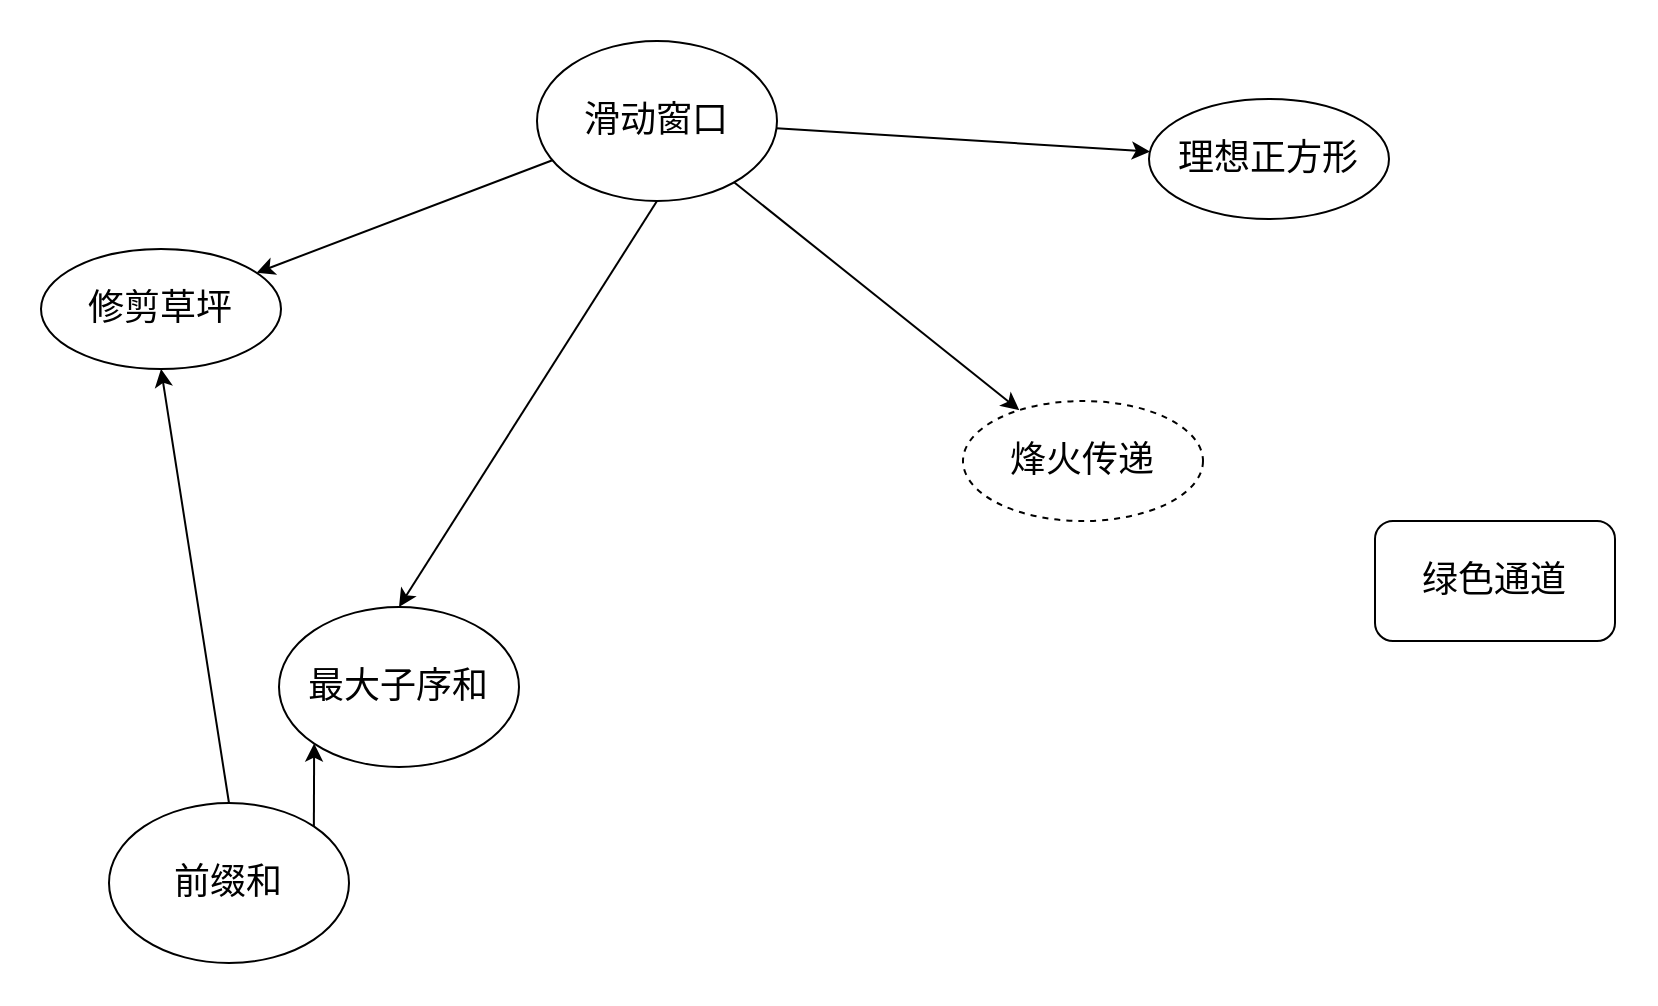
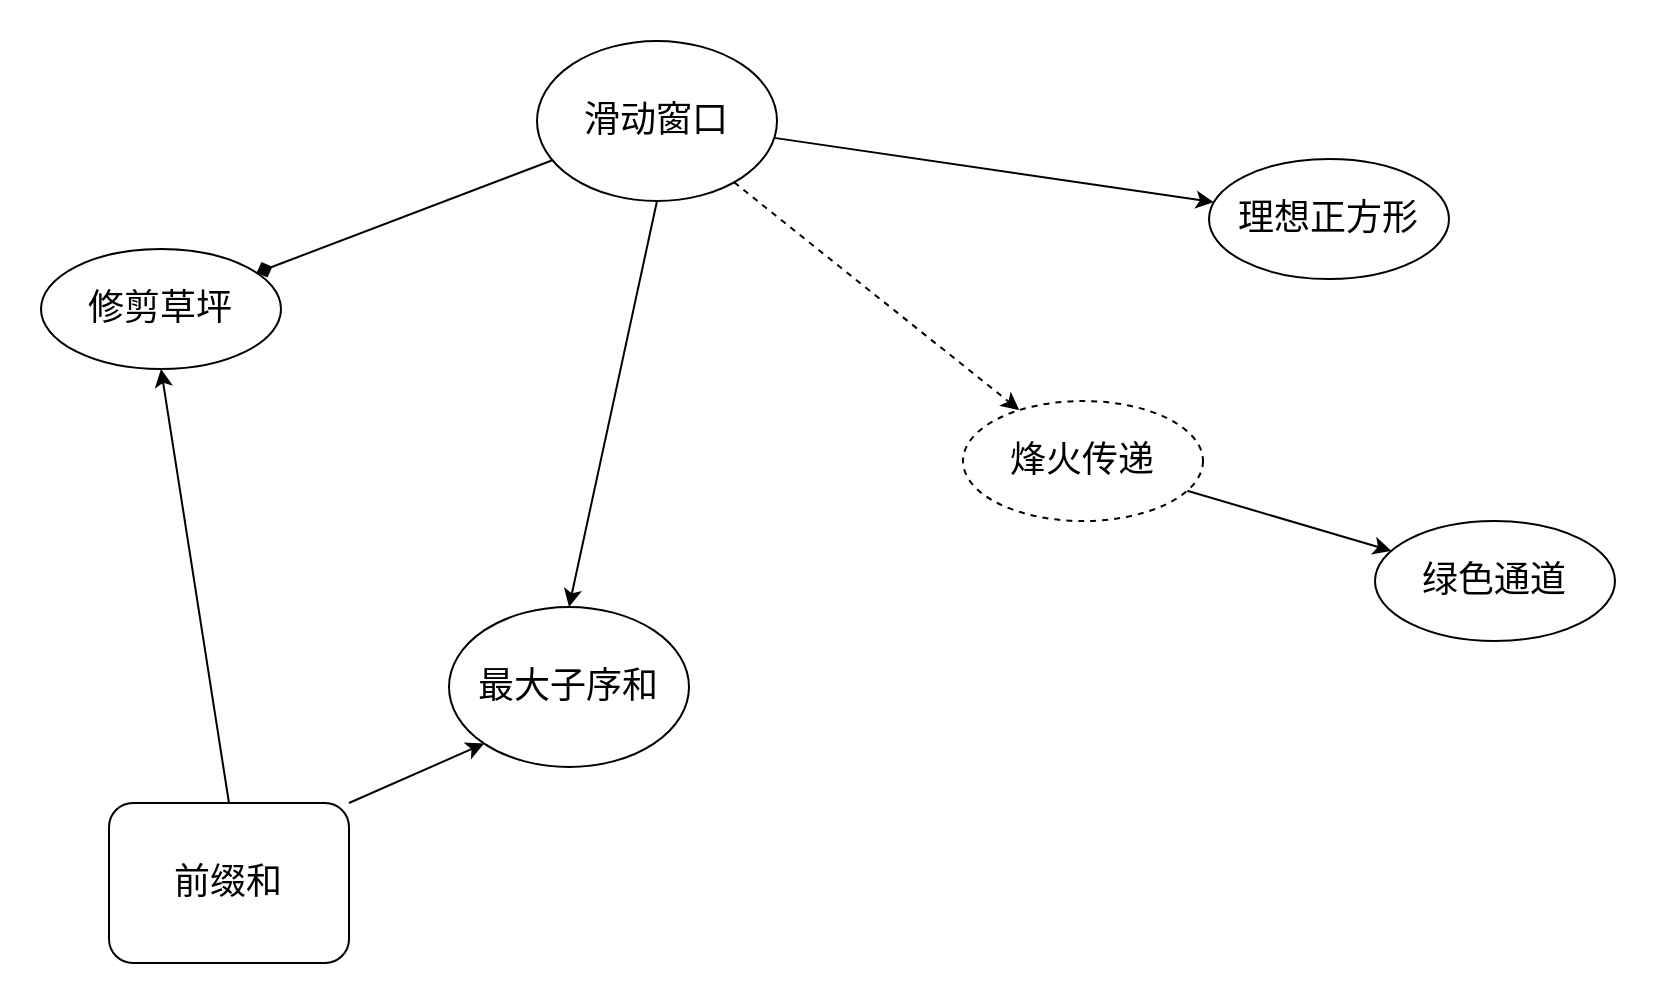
(1269, 159) -> (1329, 219)
(269, 268) -> (272, 267)
(871, 292) -> (871, 292)
none -> (1283, 519)
(1495, 581) -> (1495, 581)
(399, 687) -> (569, 687)
(229, 883) -> (229, 883)
